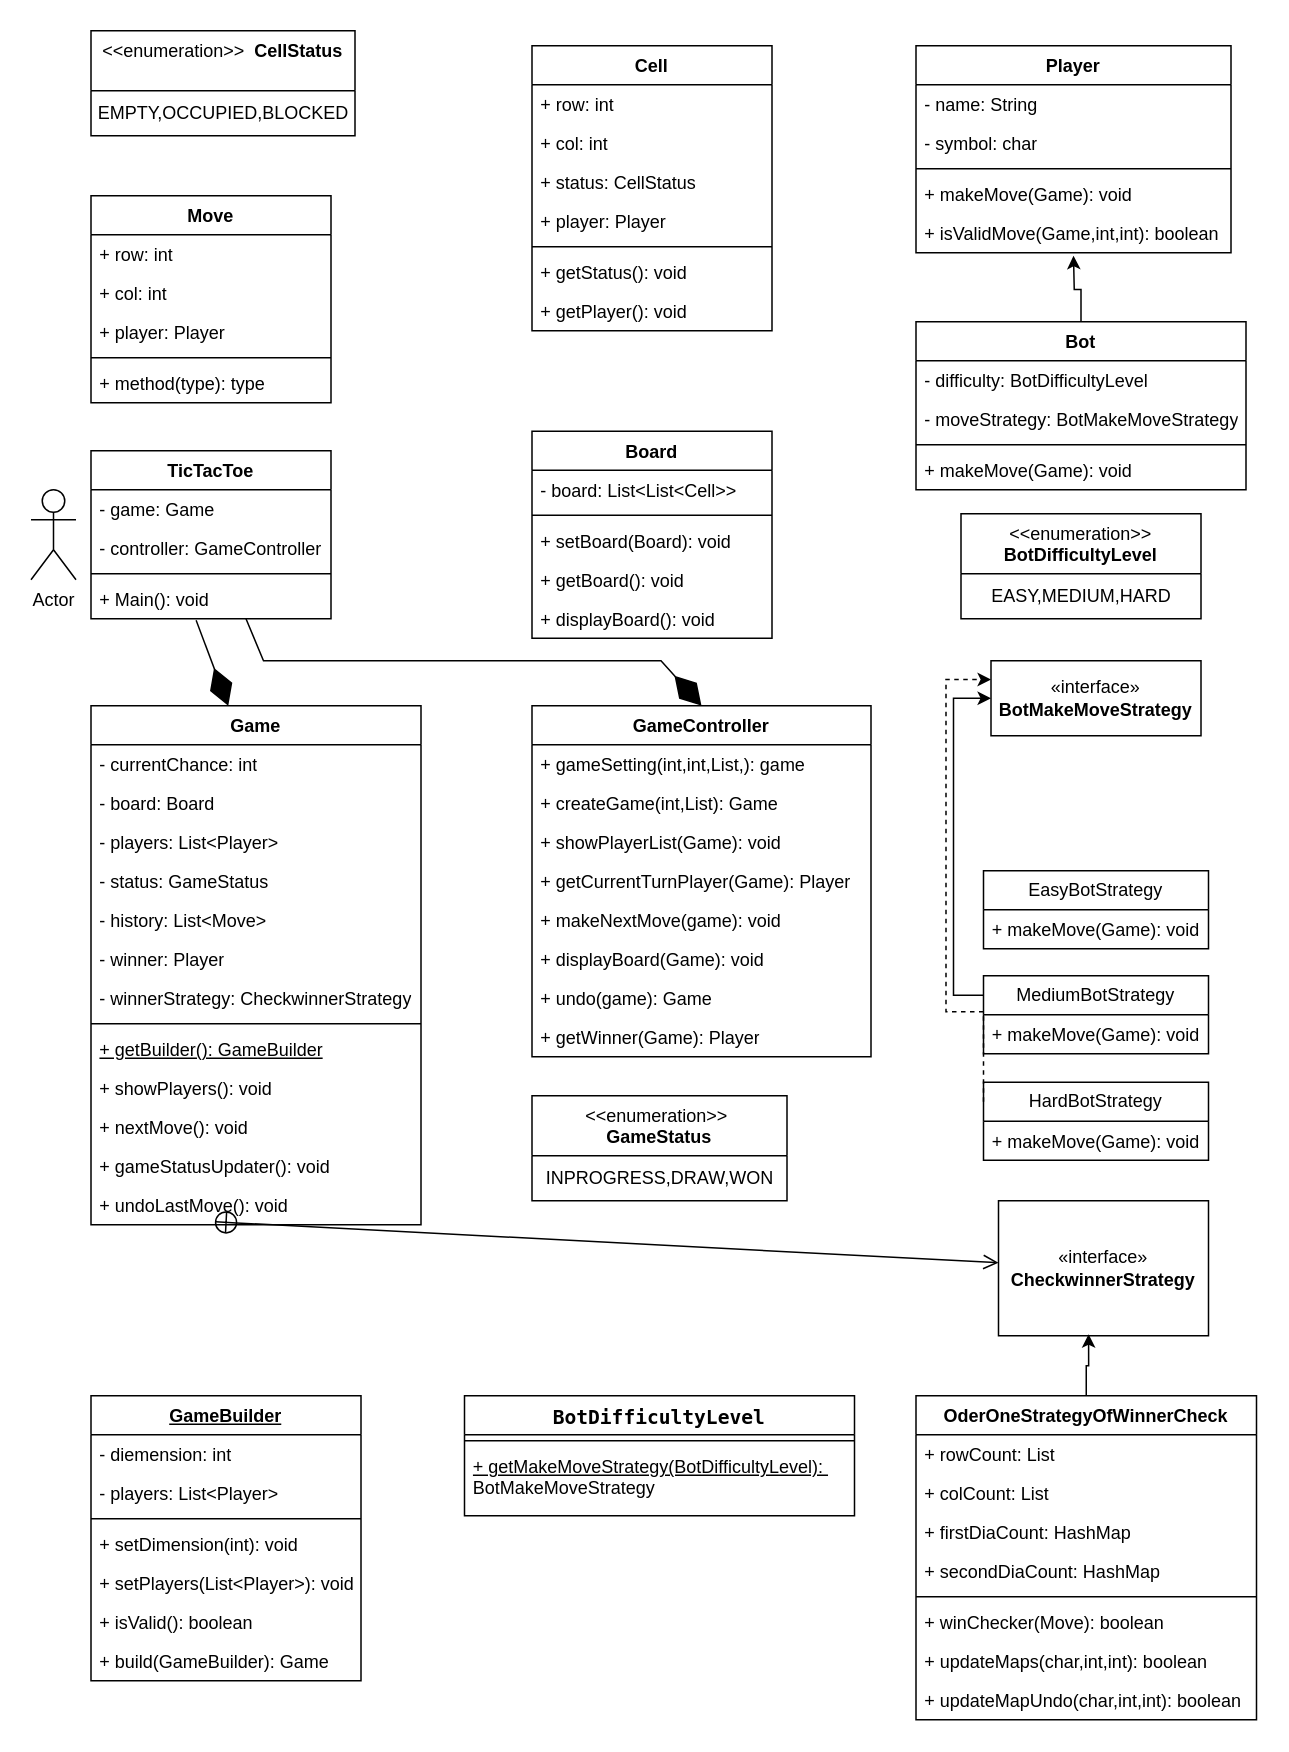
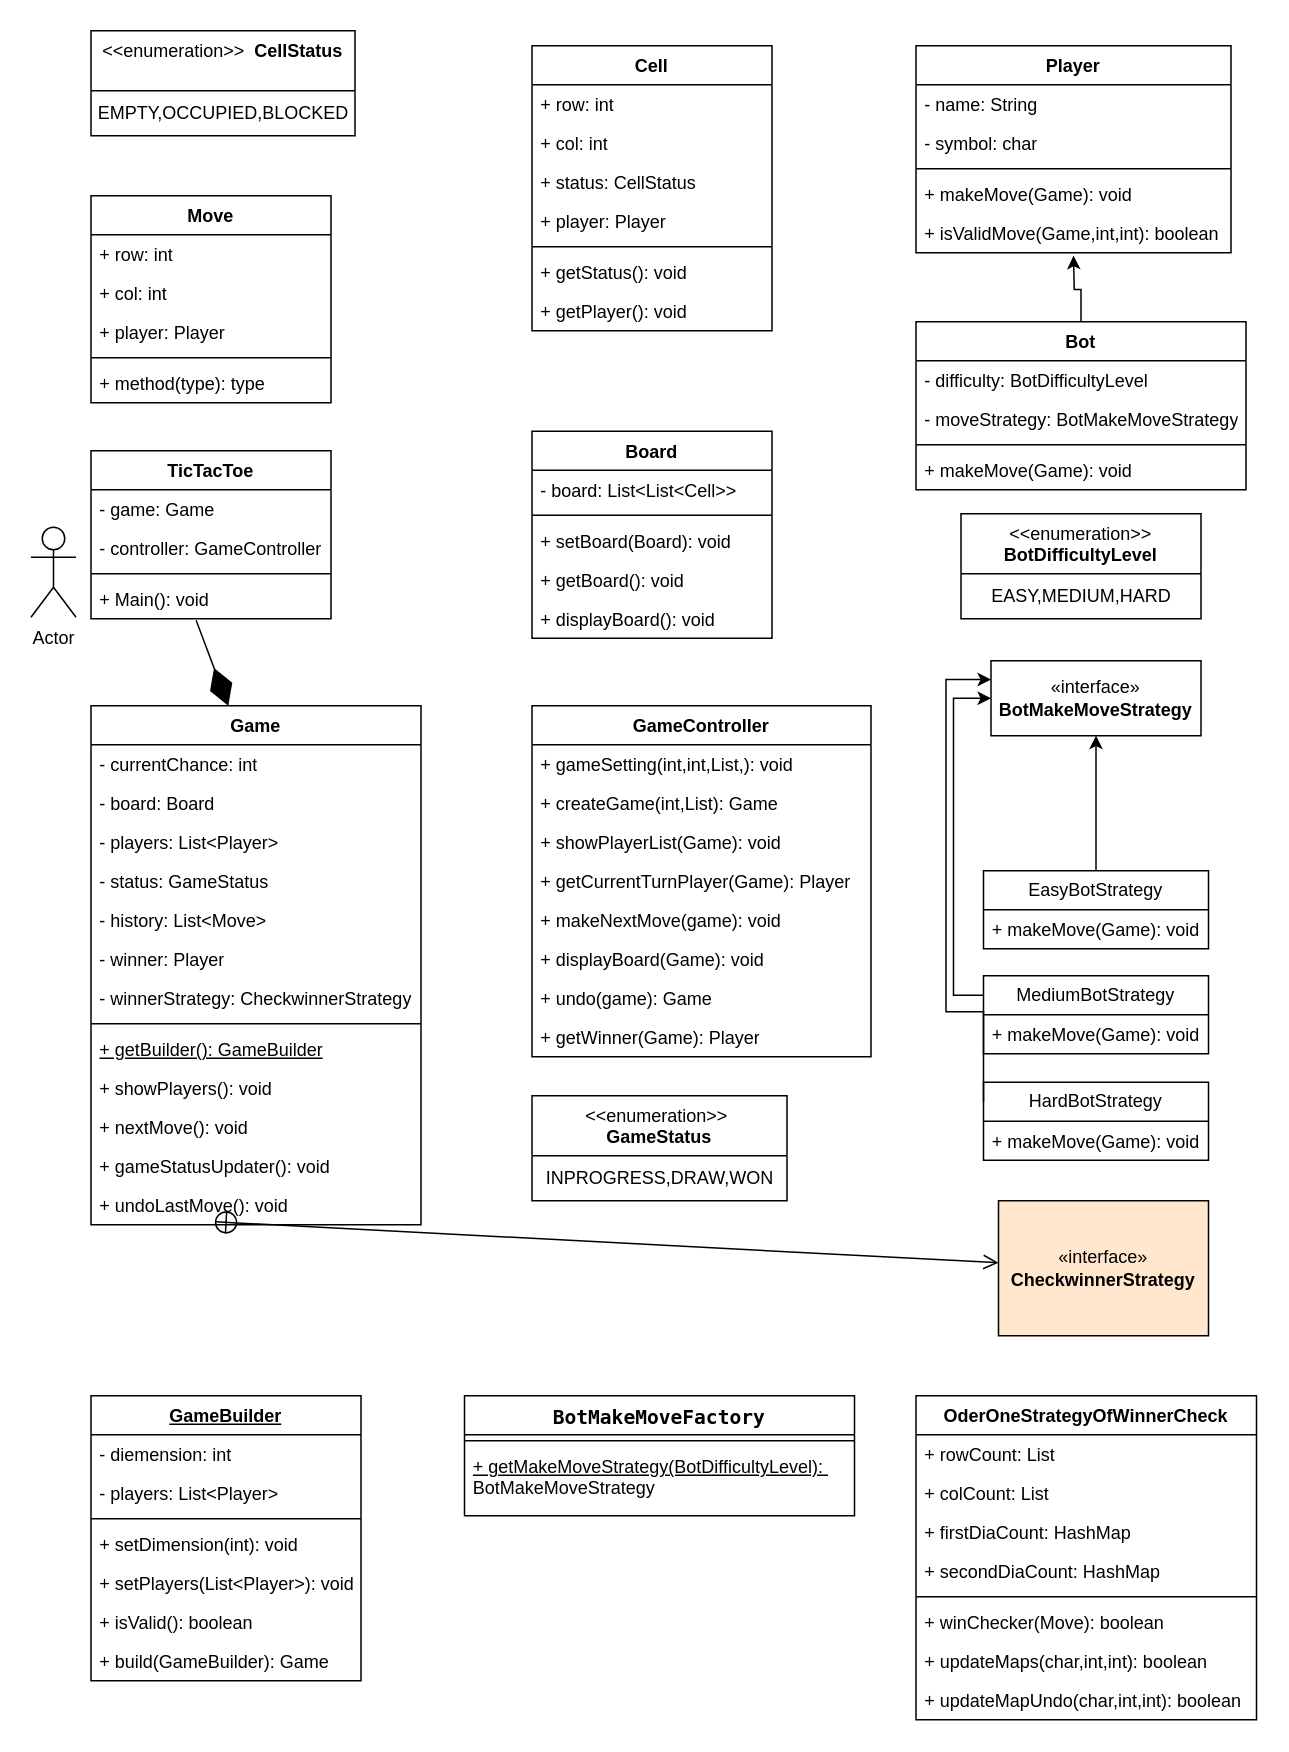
(53, 535) -> (53, 572)
(450, 661) -> none
(689, 766) -> (686, 766)
none -> (1096, 807)
(946, 846) -> (946, 846)
(1103, 1268) -> (1103, 1268)
(1086, 1370) -> none
(659, 1417) -> (659, 1417)
